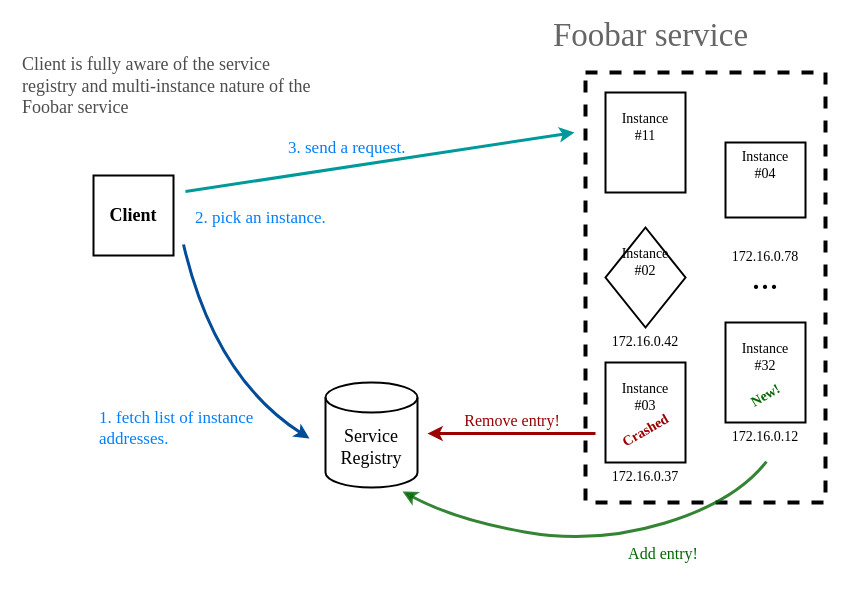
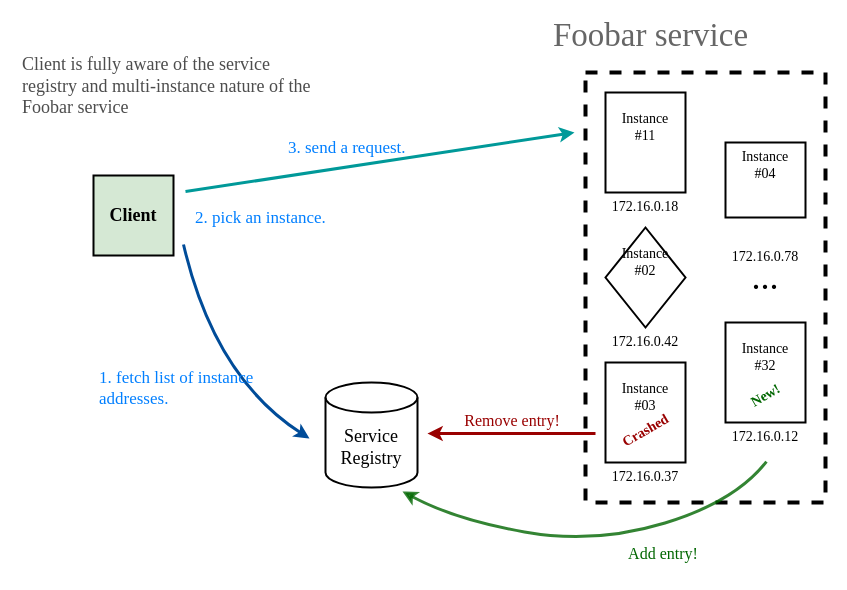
none -> (646, 208)
(134, 216) -> (134, 216)
(182, 429) -> (182, 389)
